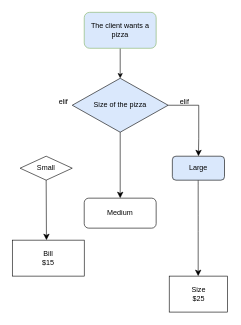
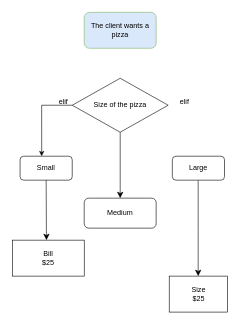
(120, 72) -> none
(120, 105) -> (120, 105)
none -> (42, 117)
(199, 145) -> none
(46, 168) -> (46, 168)
(199, 168) -> (199, 168)
(48, 258) -> (48, 258)
